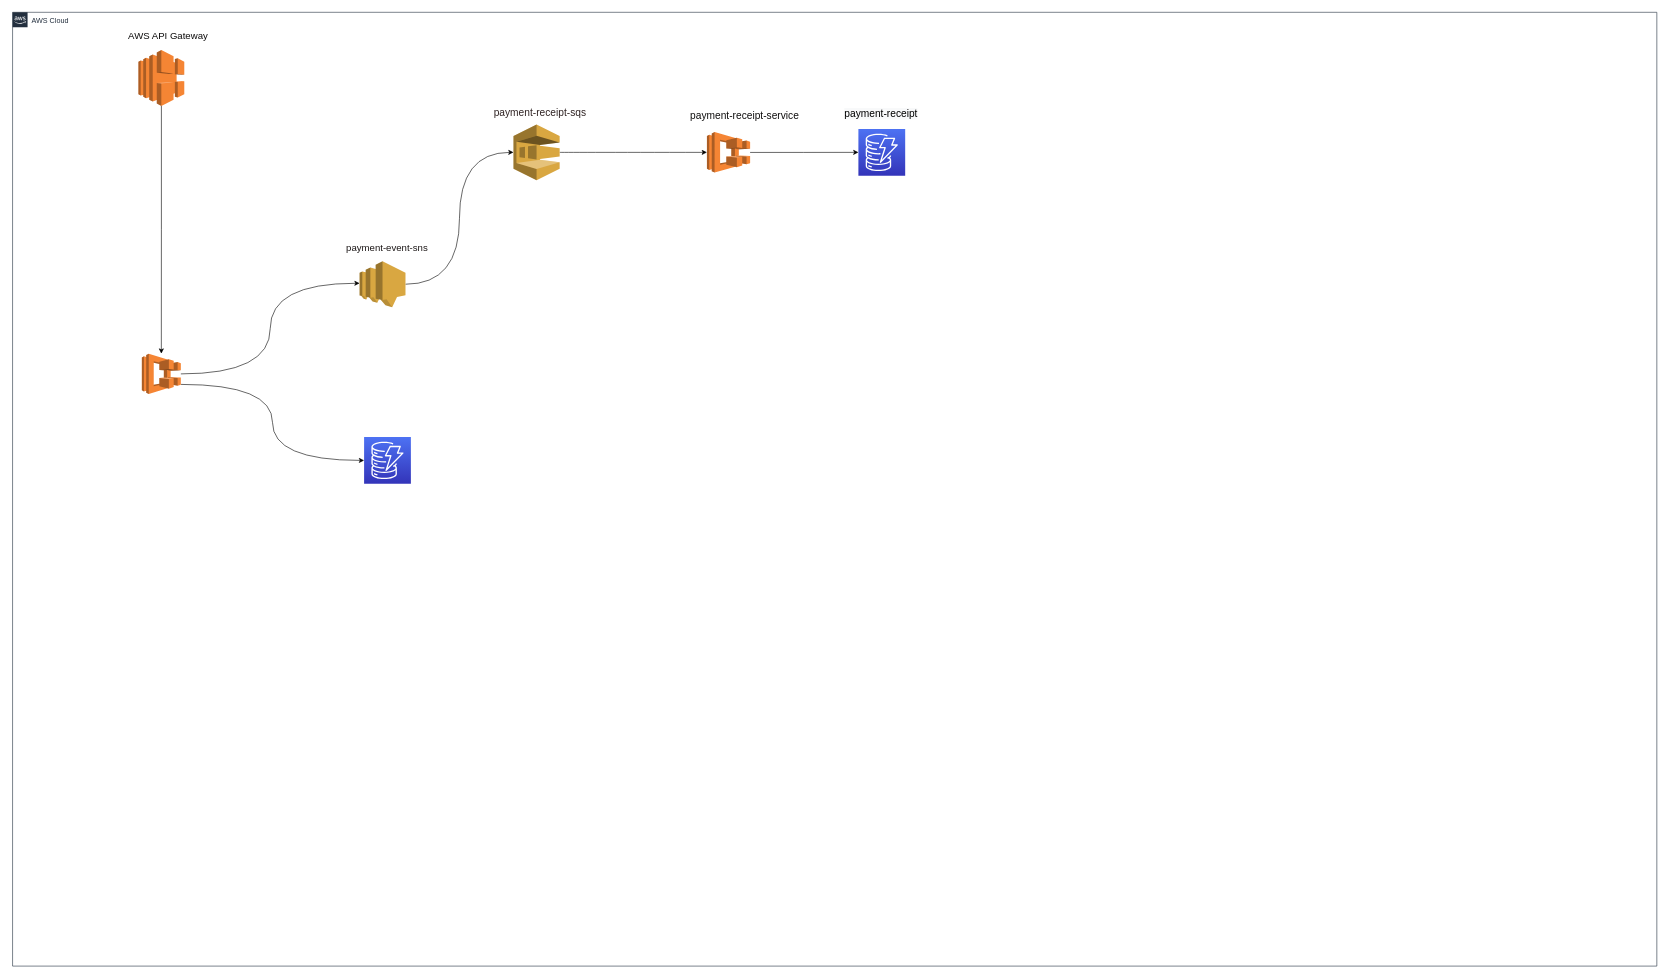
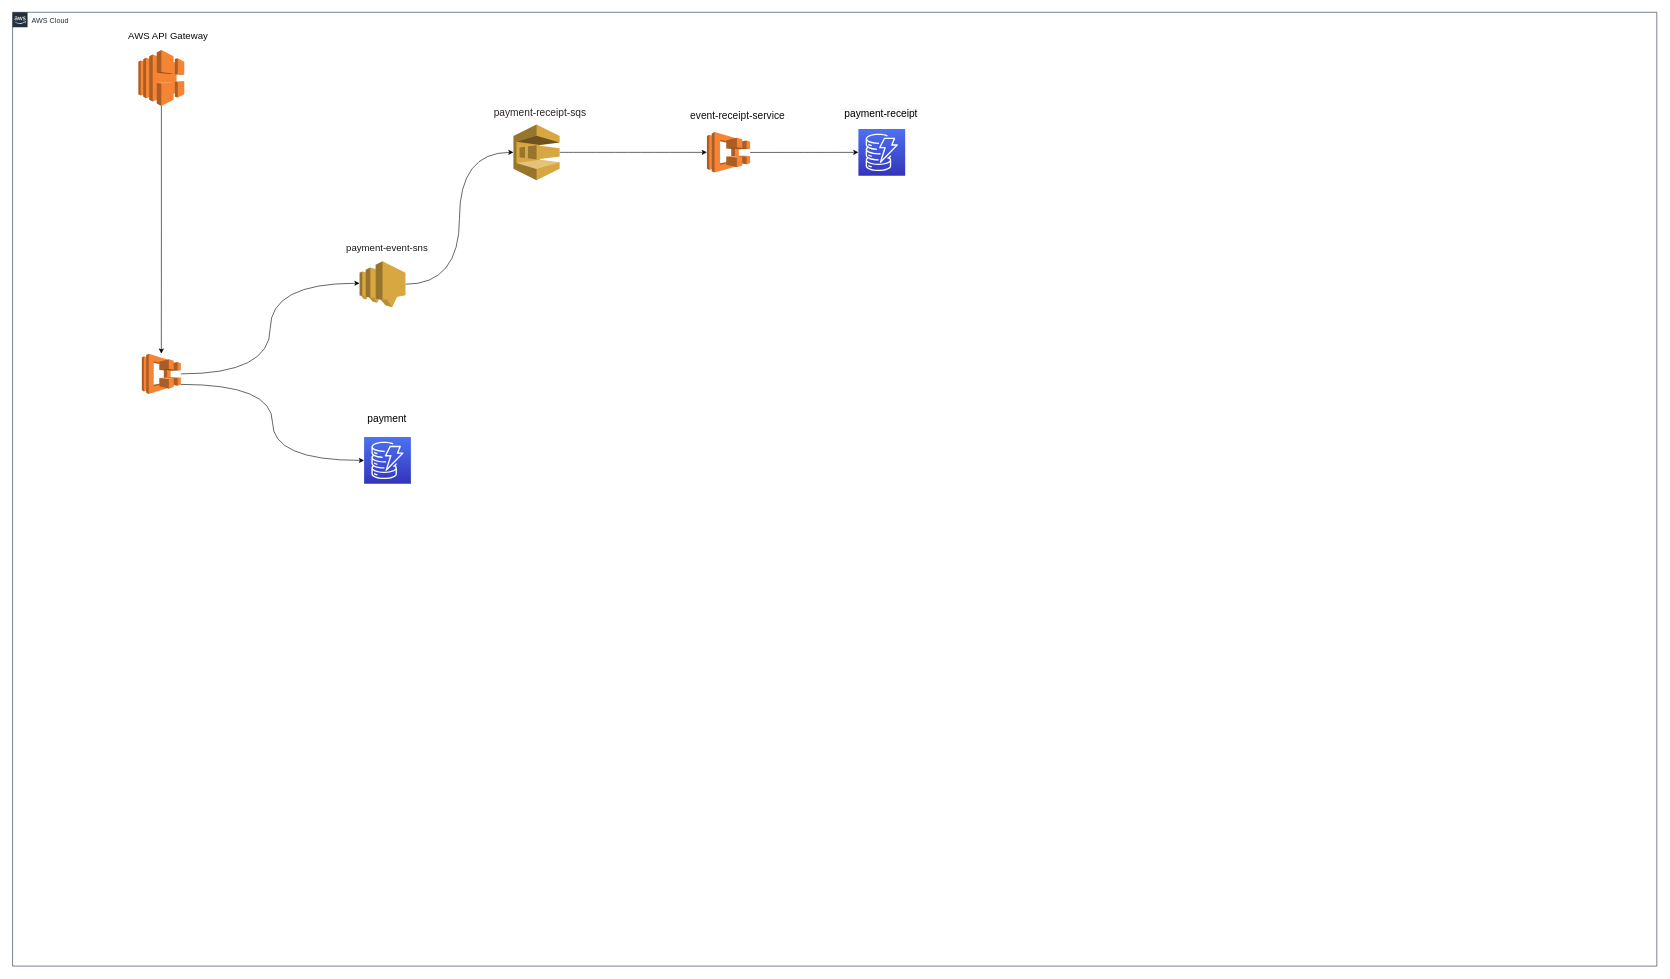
(753, 116) -> (747, 116)
none -> (386, 420)
